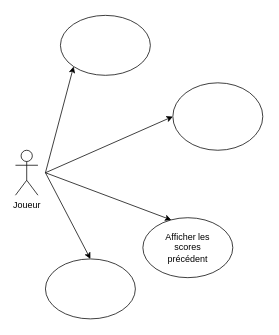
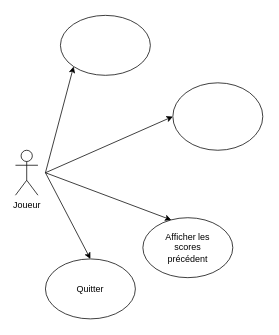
none -> (90, 289)
